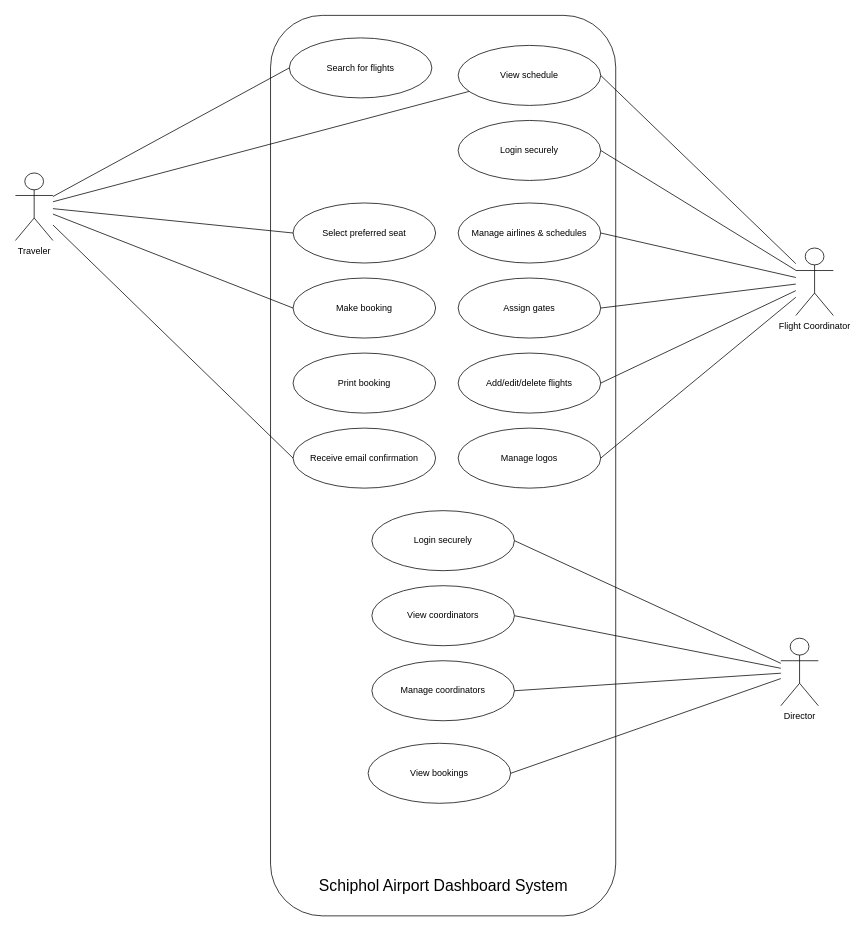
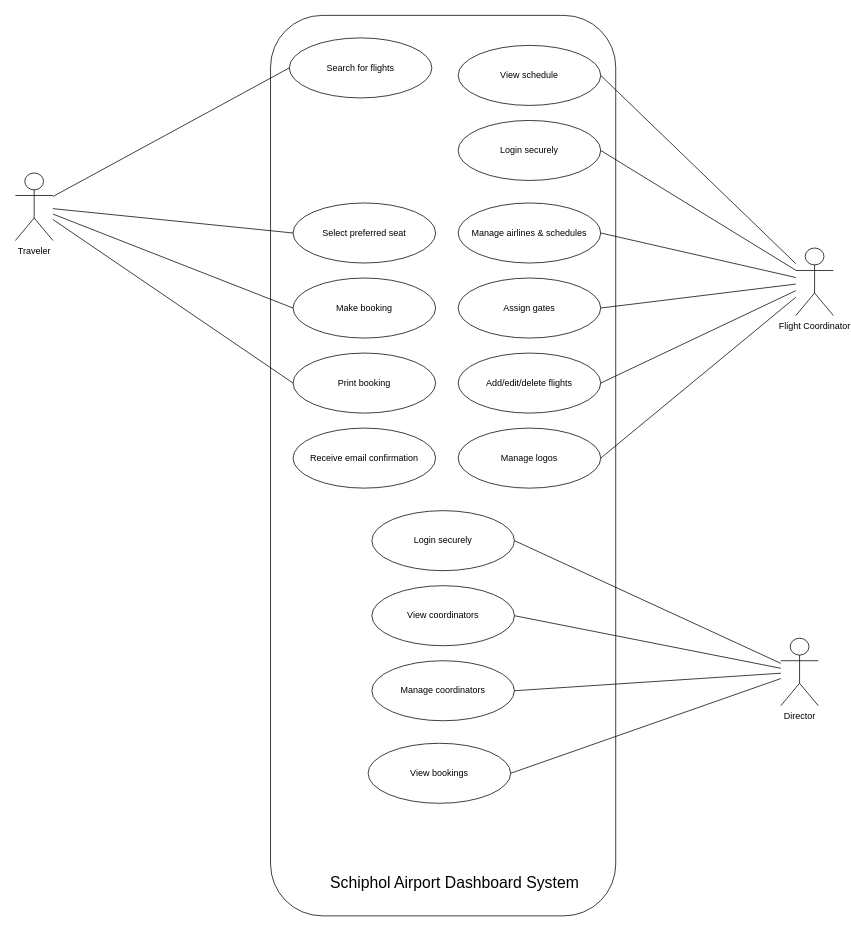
(261, 147) -> (173, 301)
(173, 341) -> none
(443, 885) -> (454, 882)
